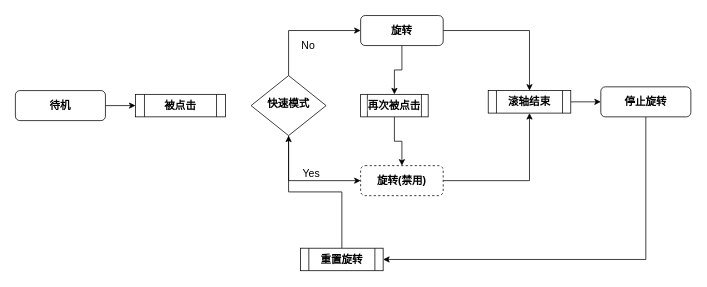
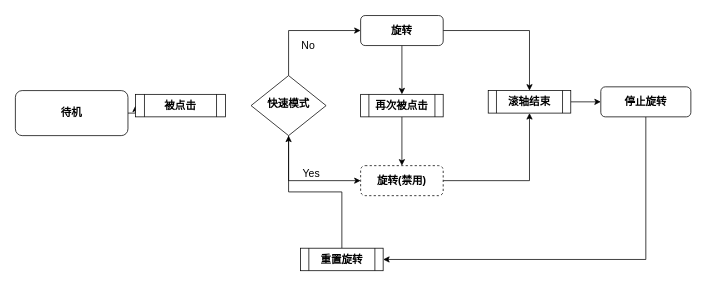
(60, 105) -> (72, 113)
(394, 105) -> (402, 105)
